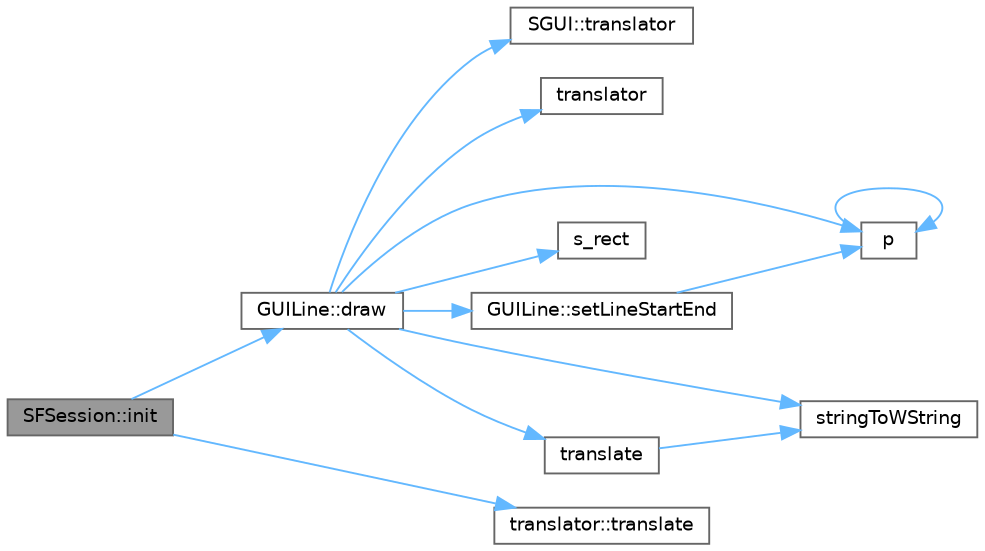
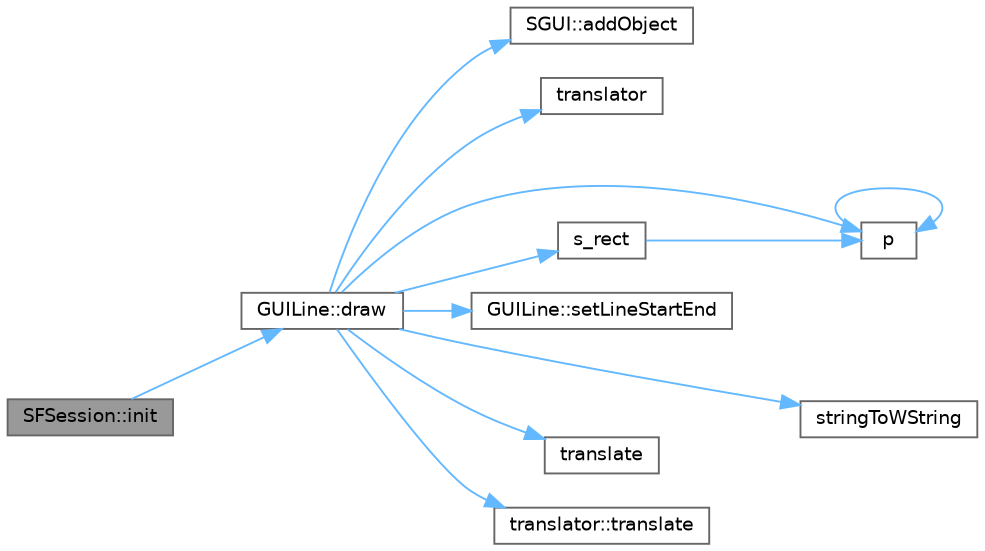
(602, 26) -> (602, 26)
(759, 272) -> (744, 241)
(720, 441) -> none
(335, 469) -> (405, 421)
